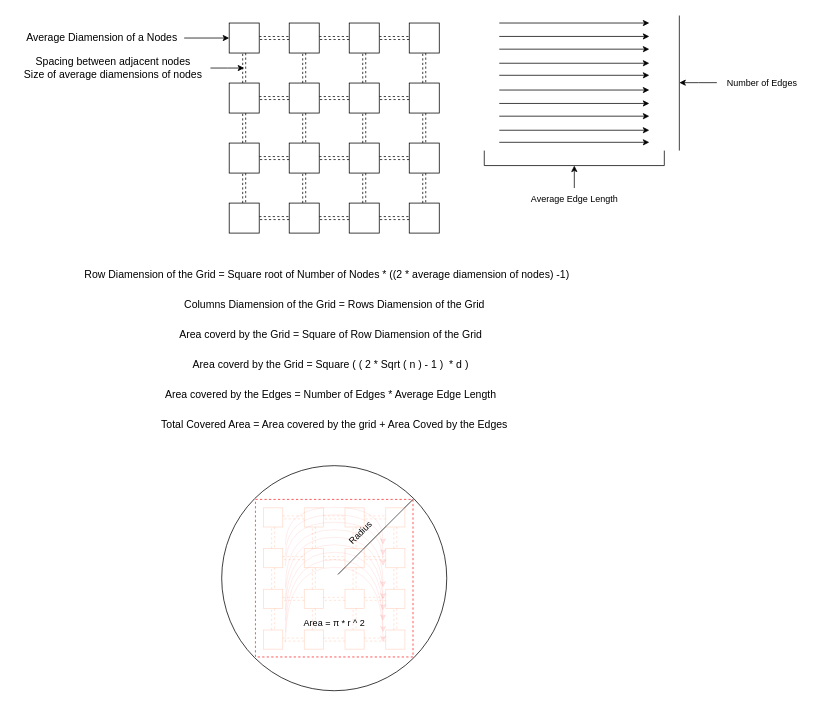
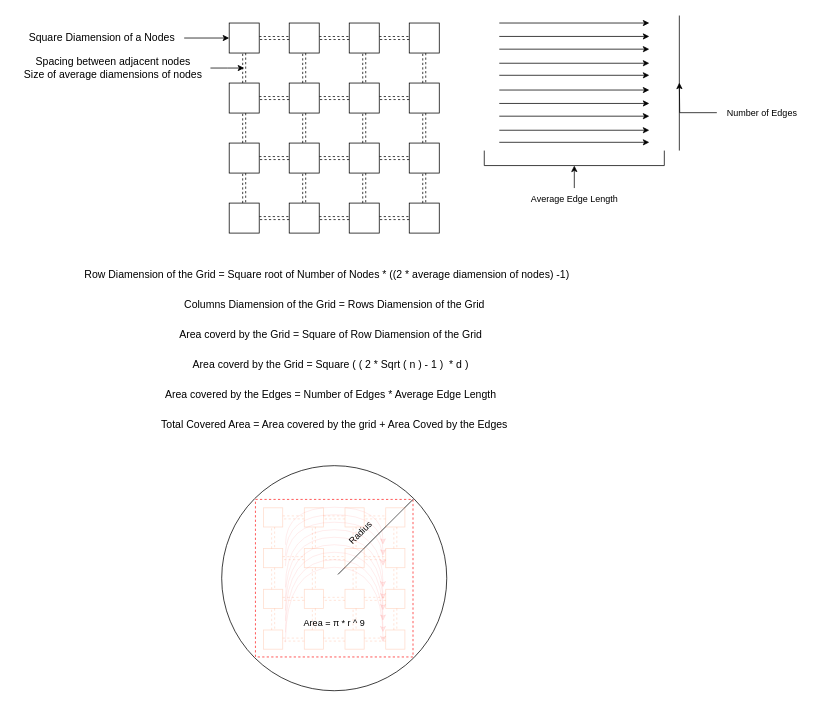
(102, 38) -> (102, 38)
(762, 83) -> (762, 113)
(335, 623) -> (335, 623)
